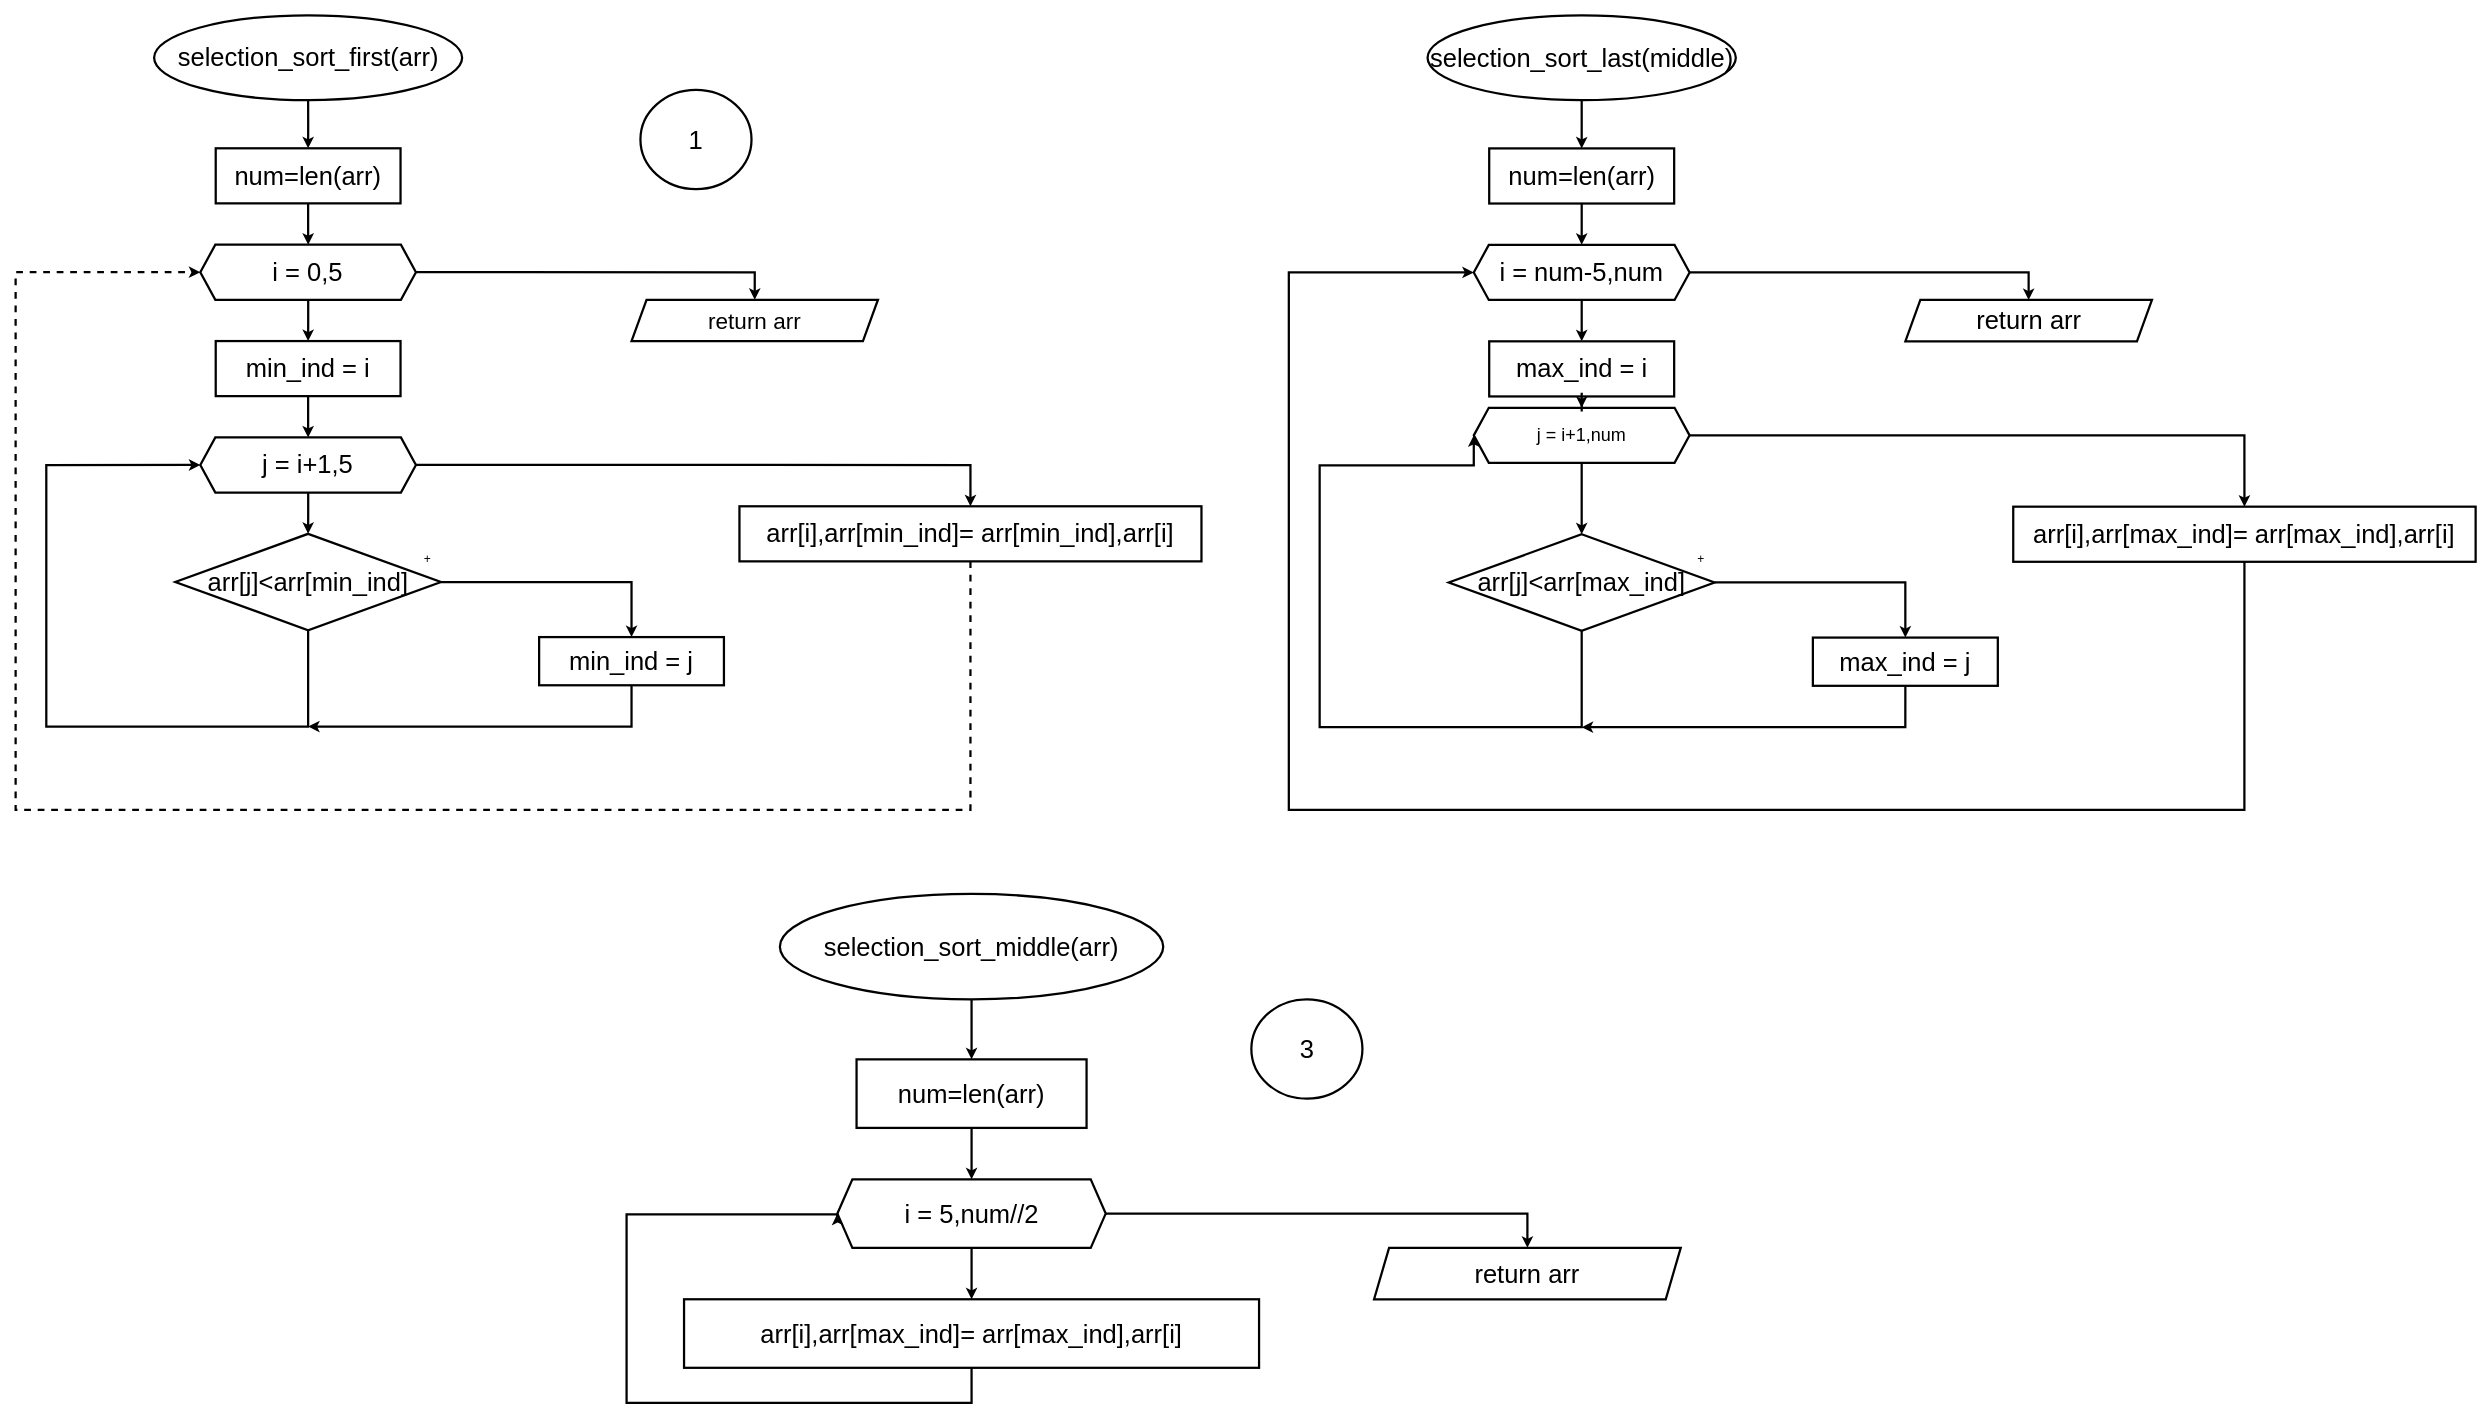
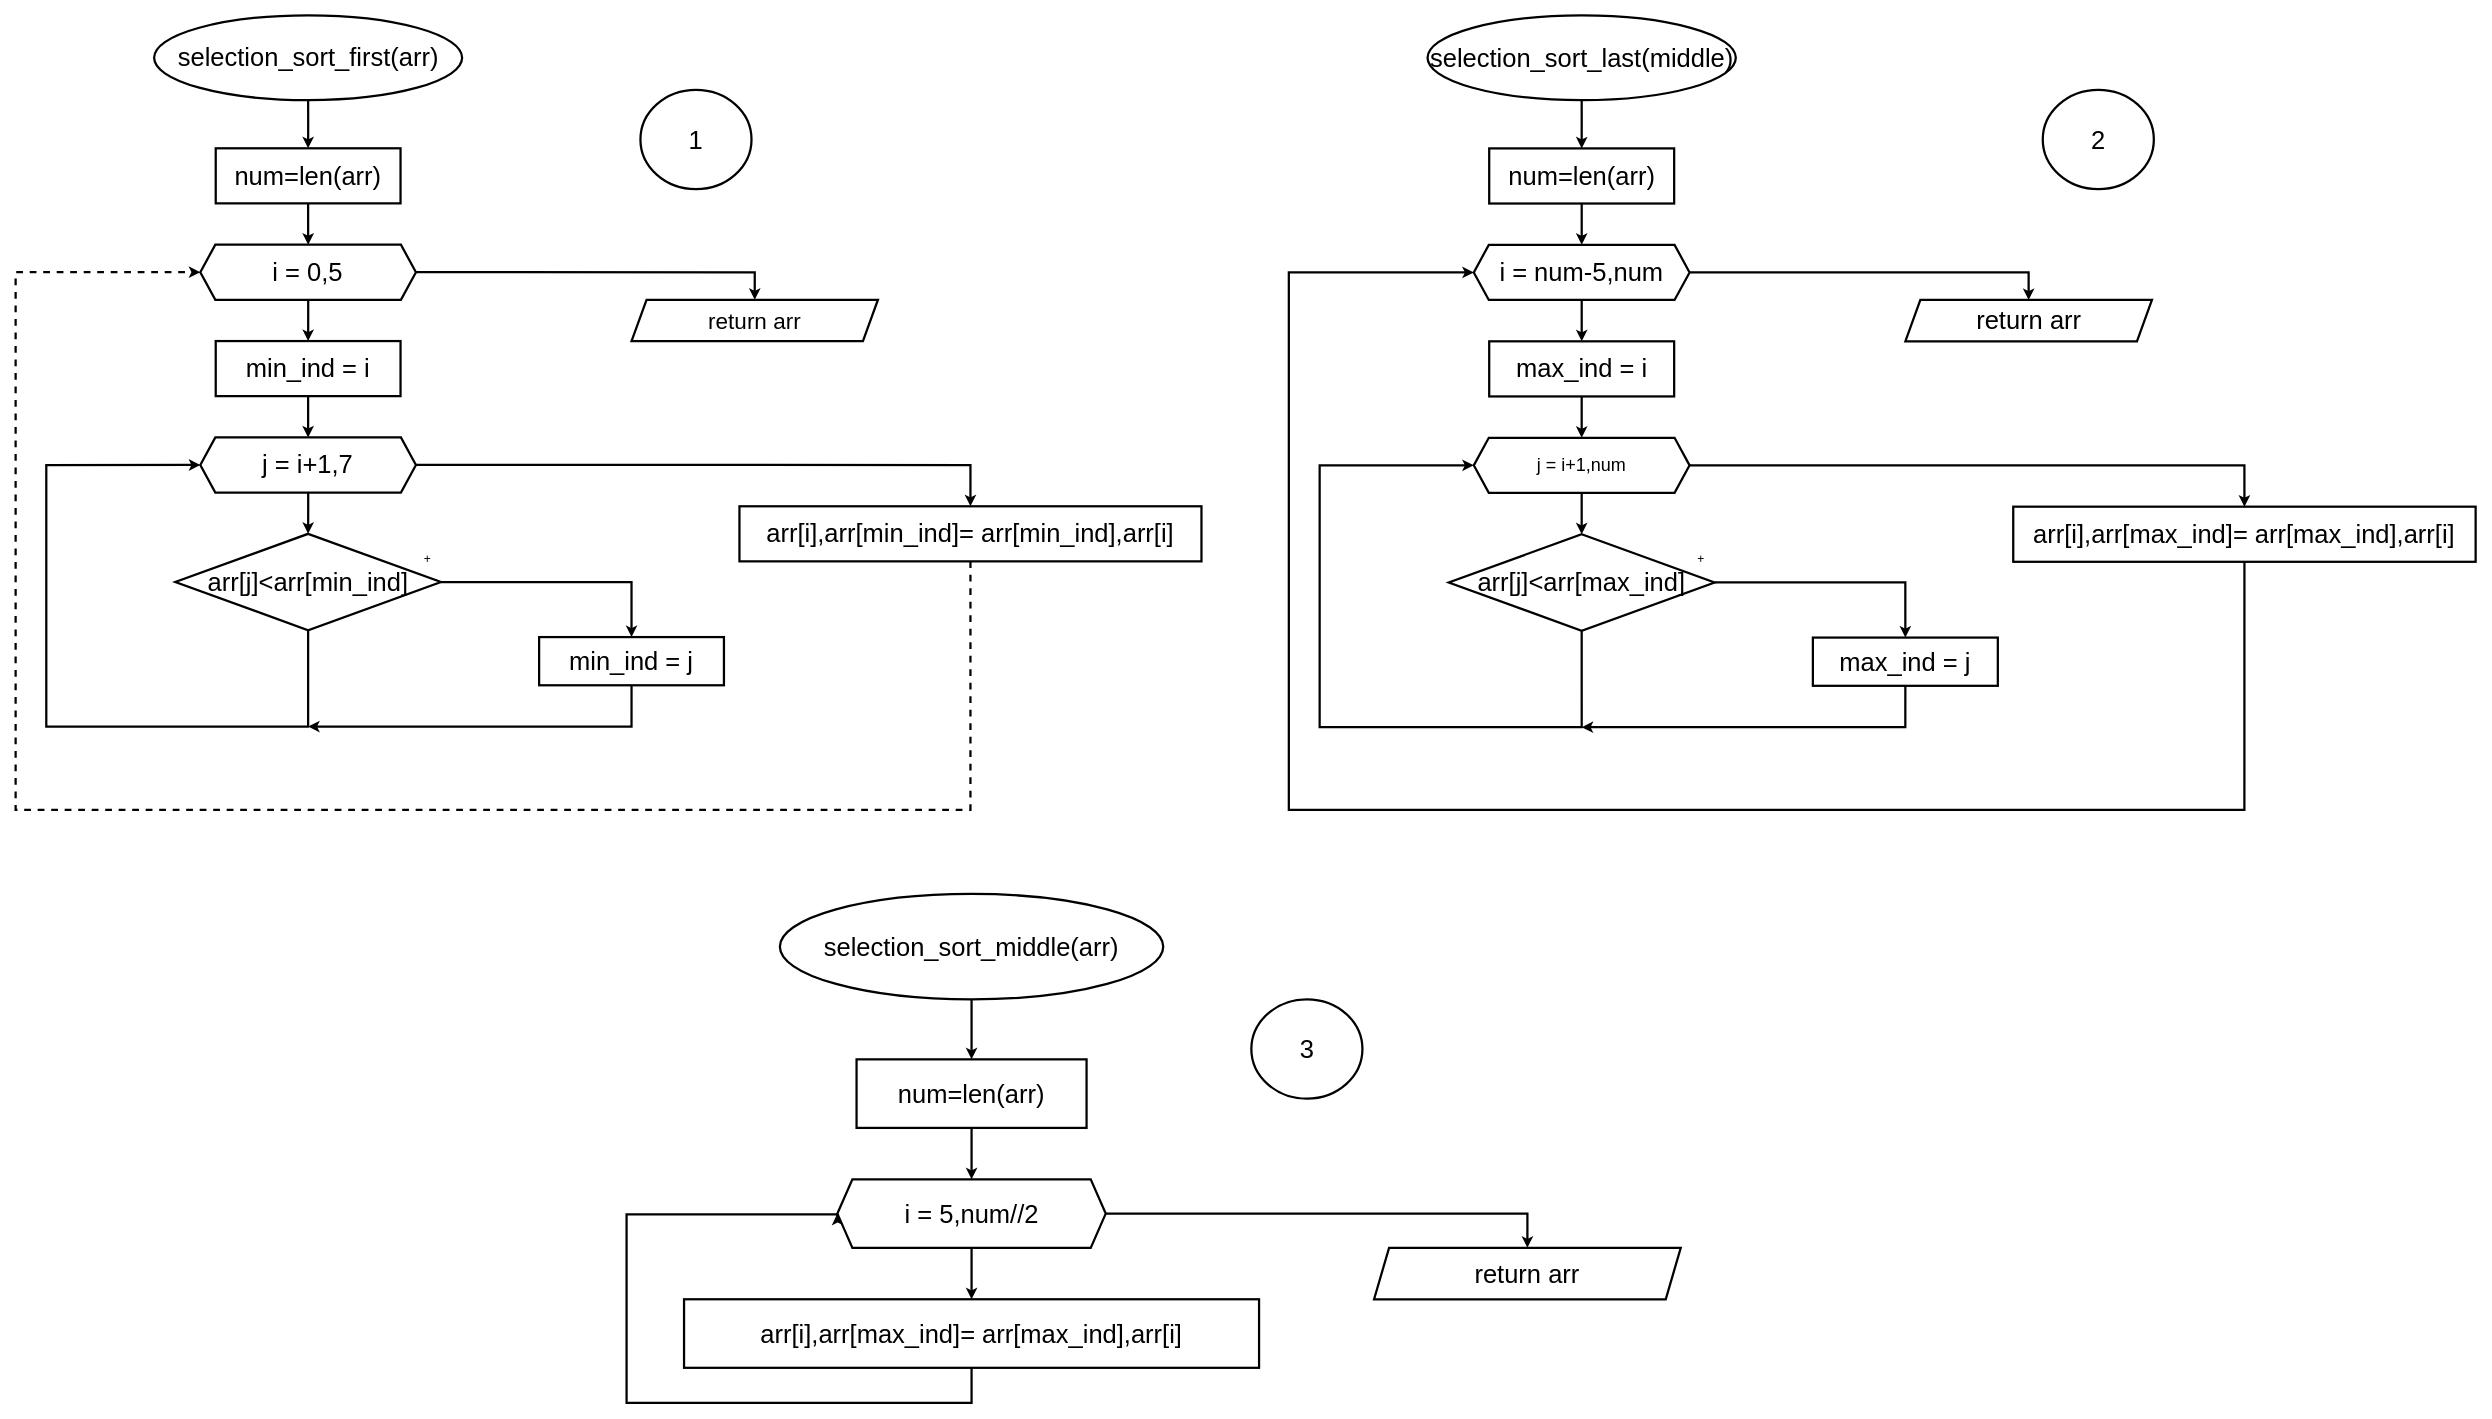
none -> (2098, 140)
(1581, 435) -> (1581, 465)
(308, 465) -> (308, 465)
